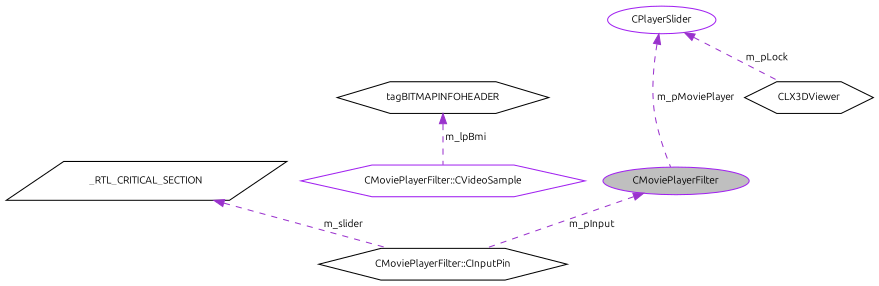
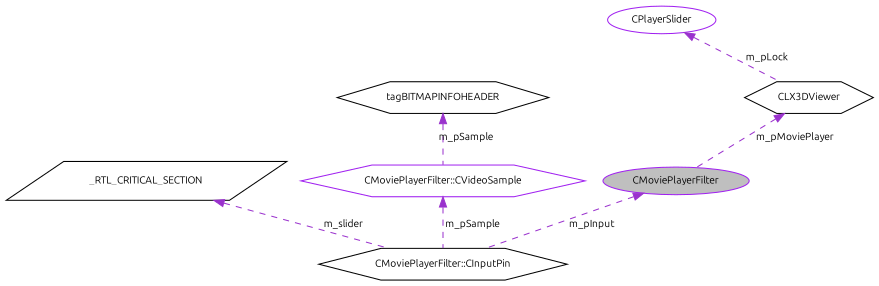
(654, 107) -> (736, 143)
(465, 137) -> (465, 137)
none -> (443, 228)
